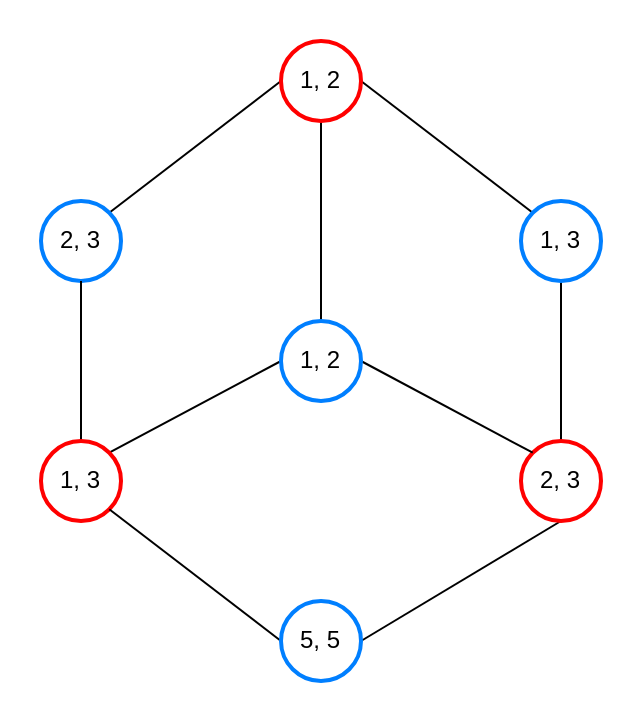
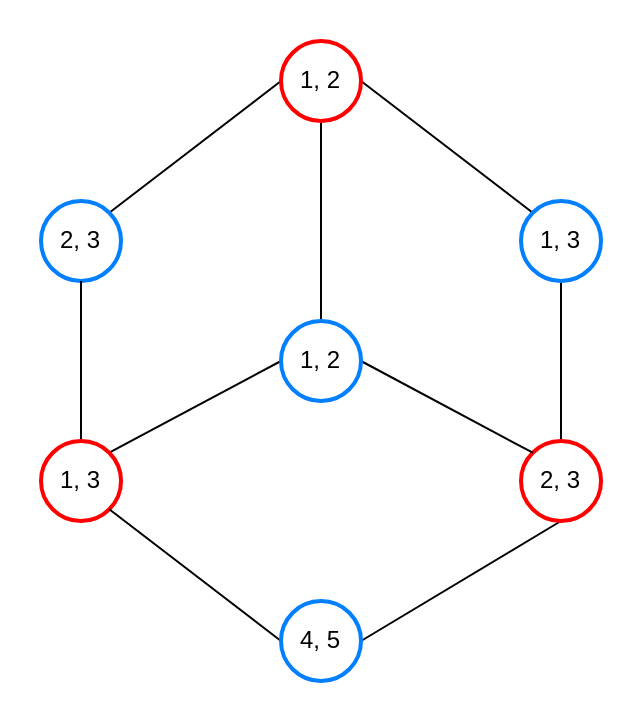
(321, 641) -> (321, 641)
